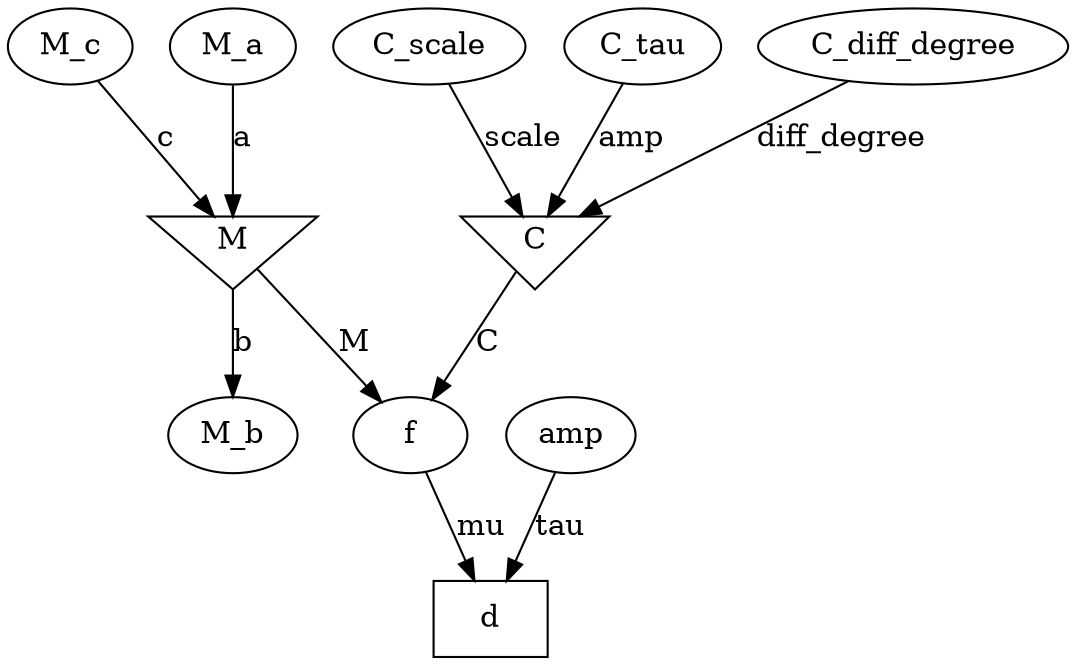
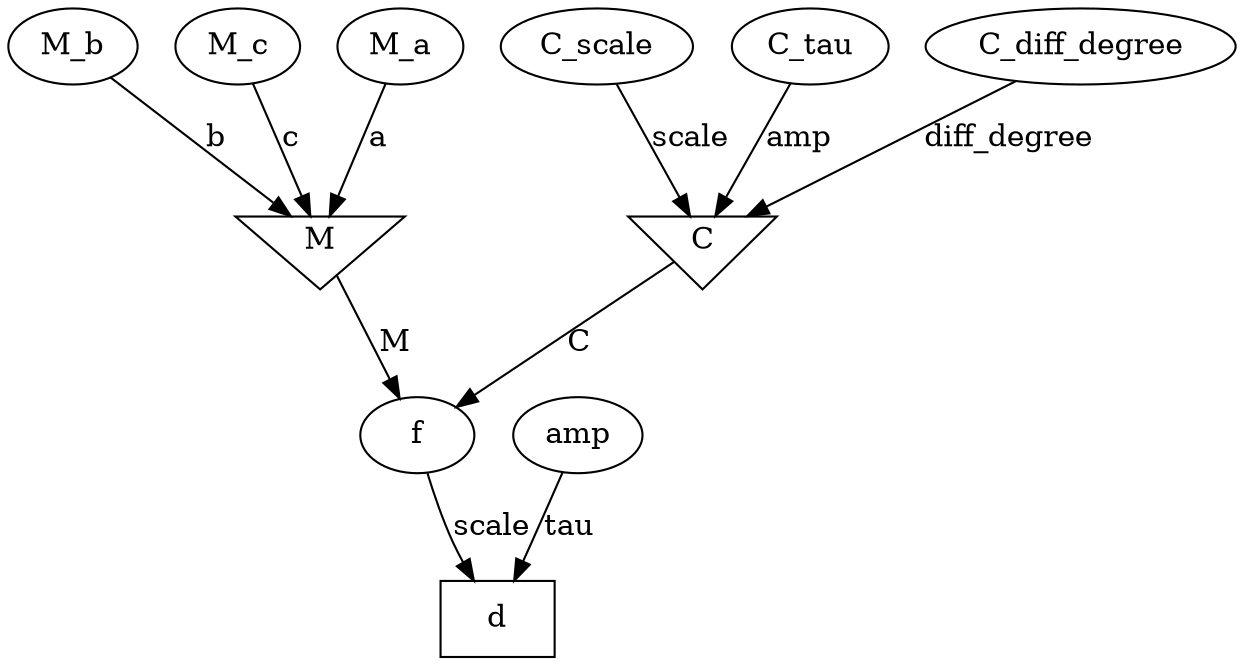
(233, 333) -> (192, 140)
(481, 527) -> (492, 527)
